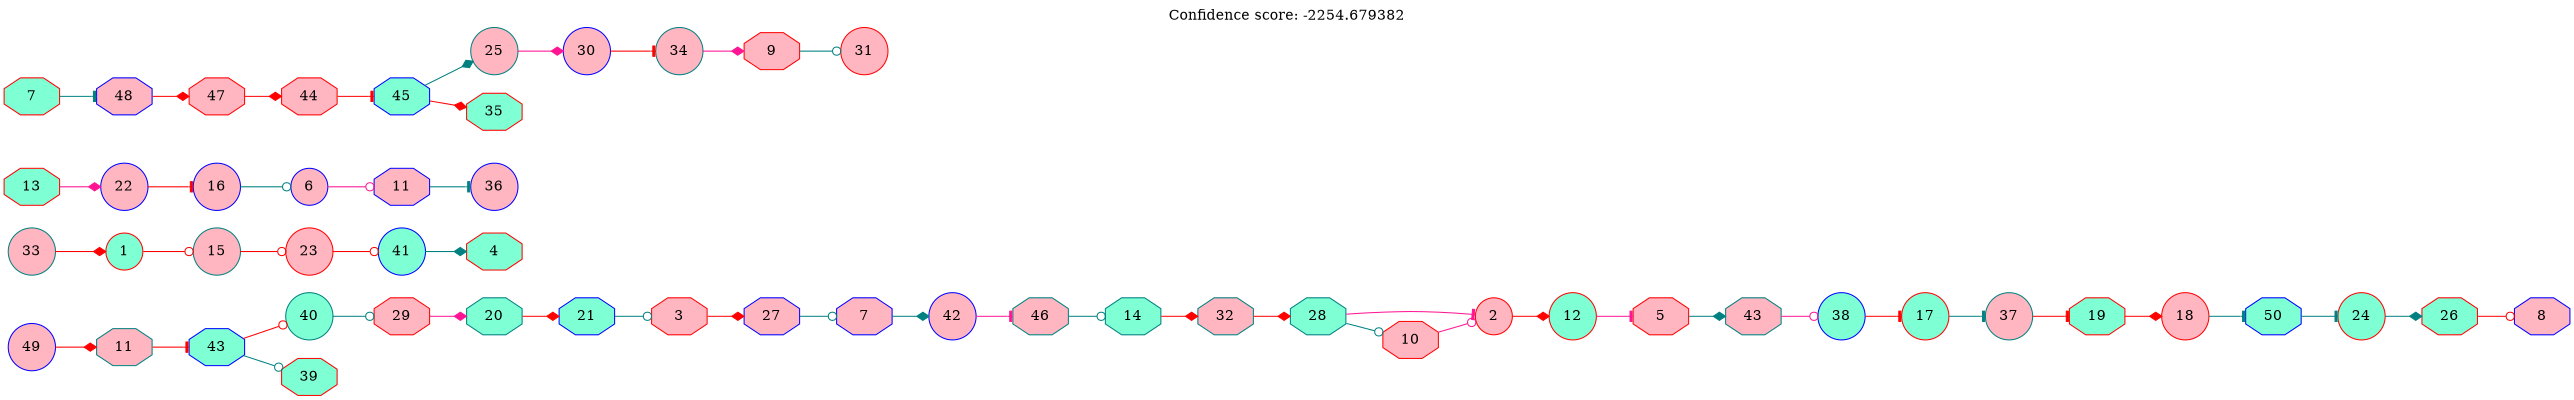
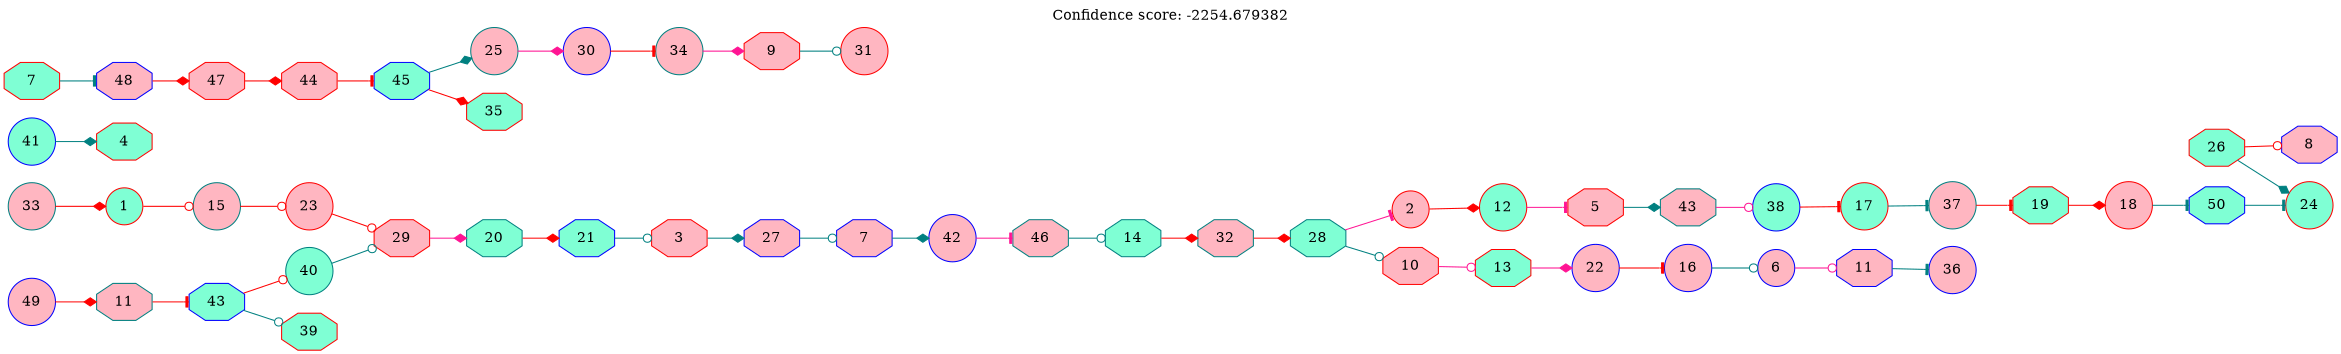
(351, 252) -> (350, 220)
(720, 316) -> (720, 238)
(2397, 316) -> (2258, 173)
(1453, 328) -> (1453, 267)
